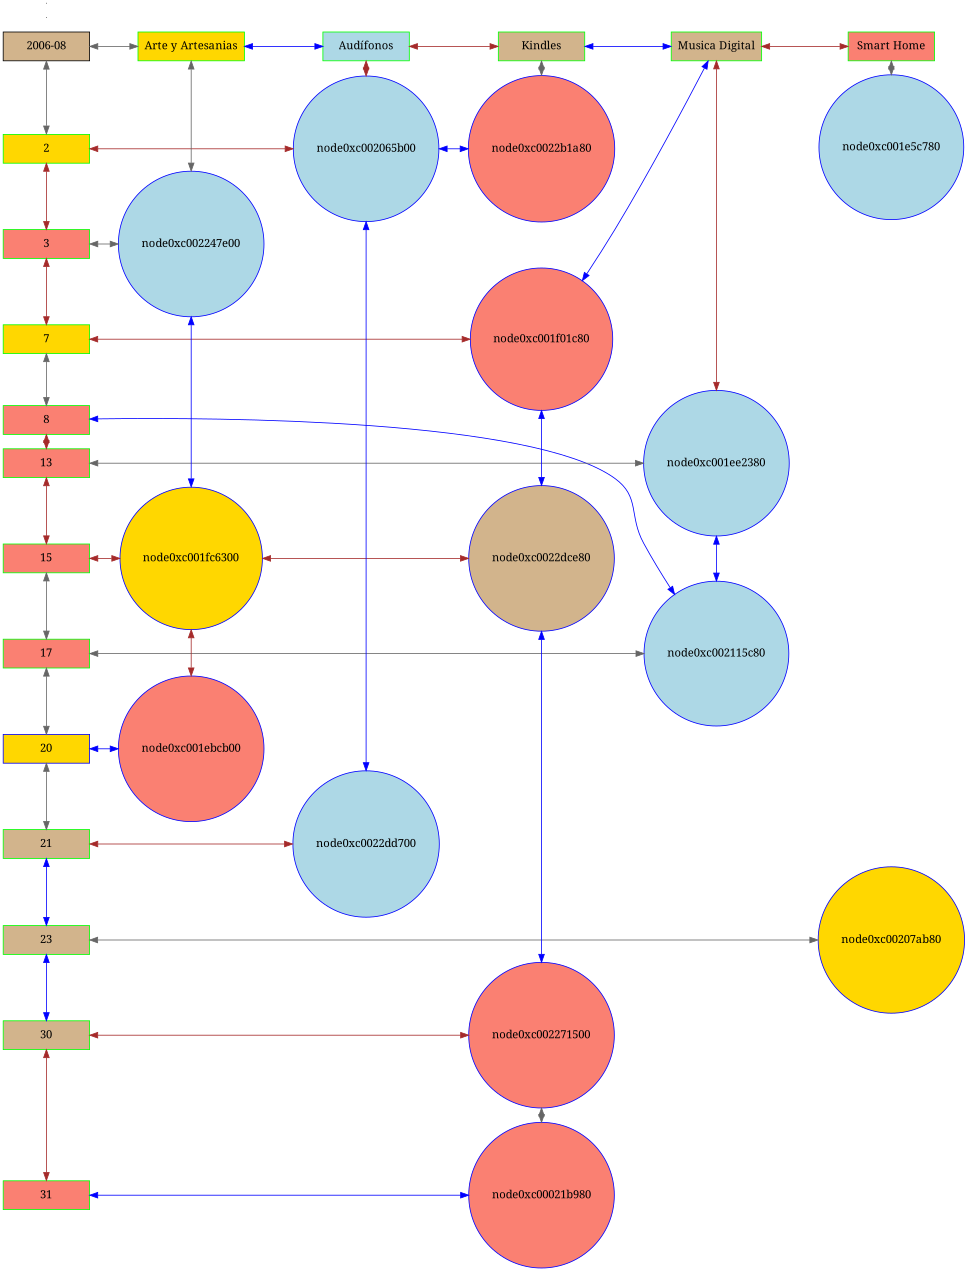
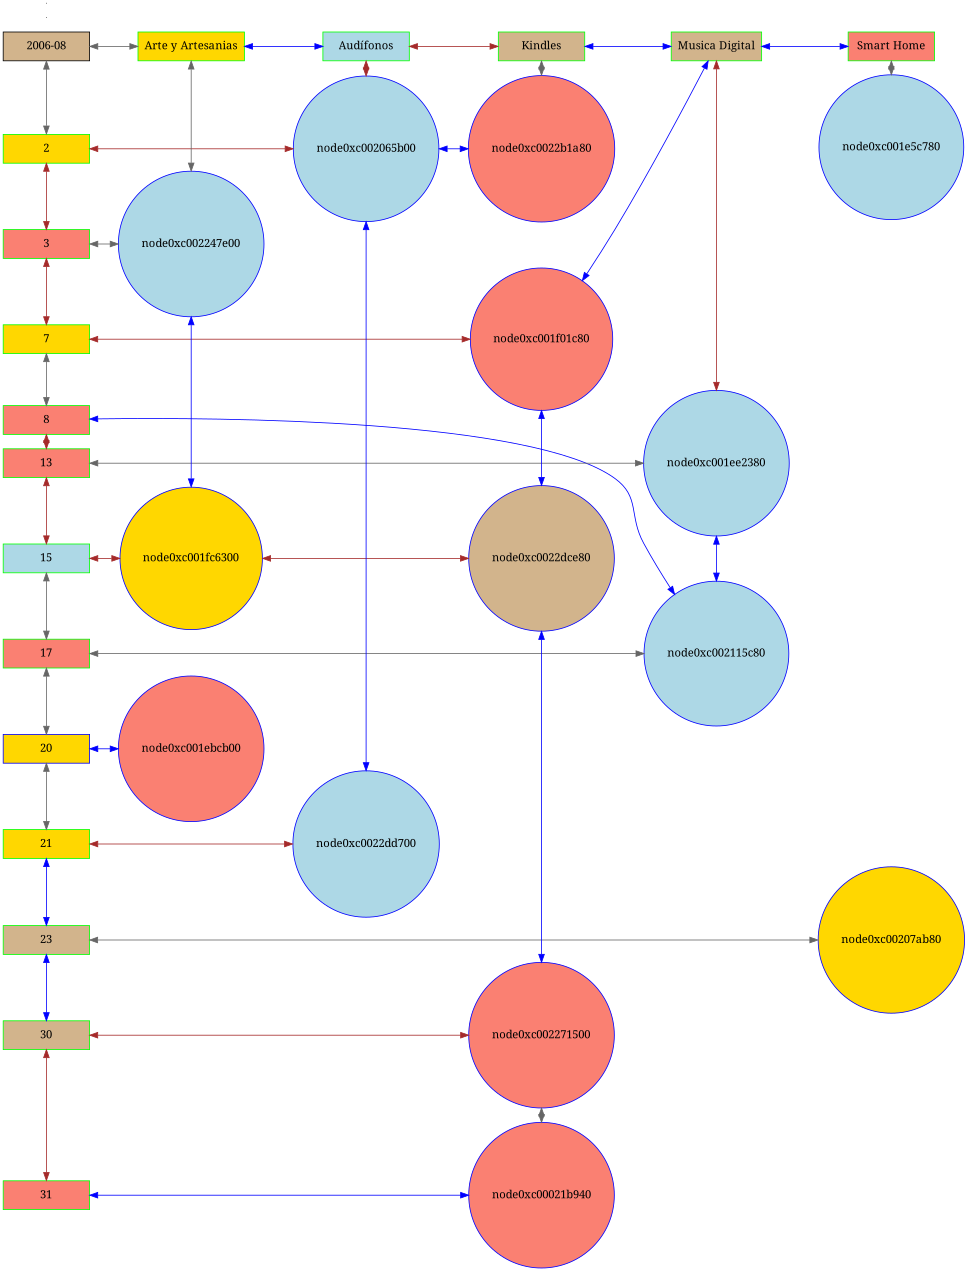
(805, 46) -> (805, 46)
(46, 558) -> (46, 558)
(191, 648) -> none
(46, 844) -> (46, 844)
(542, 1195) -> (542, 1195)
